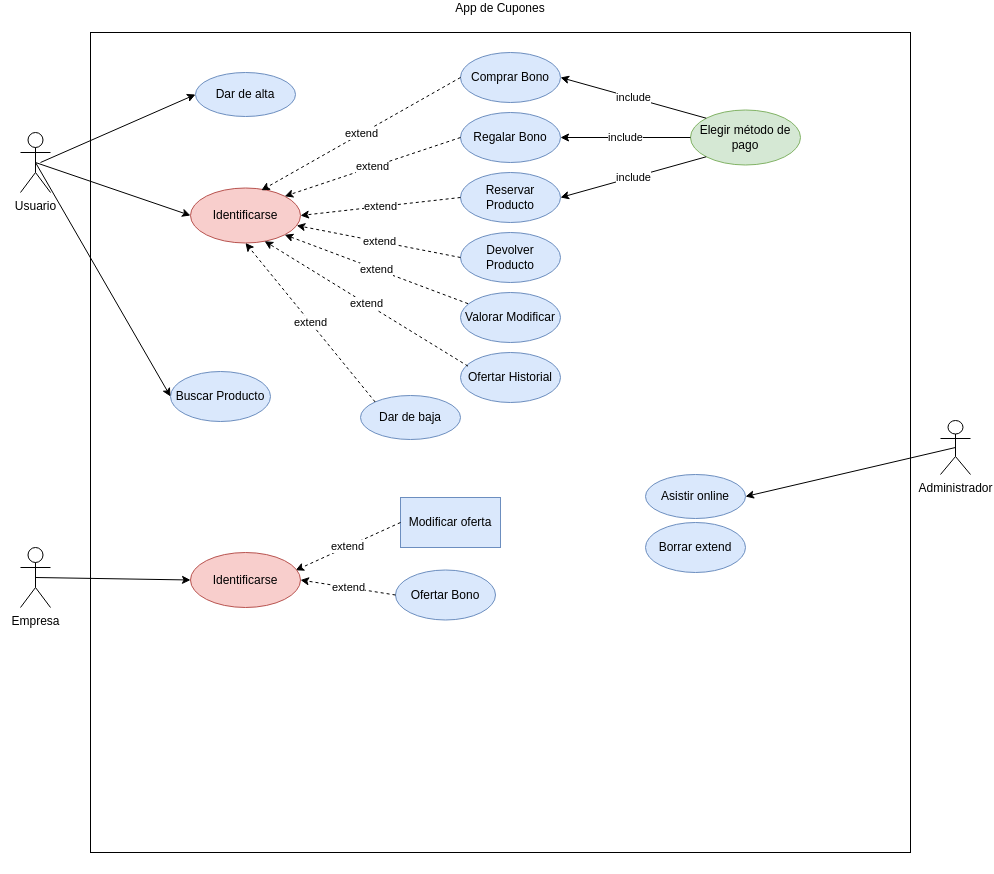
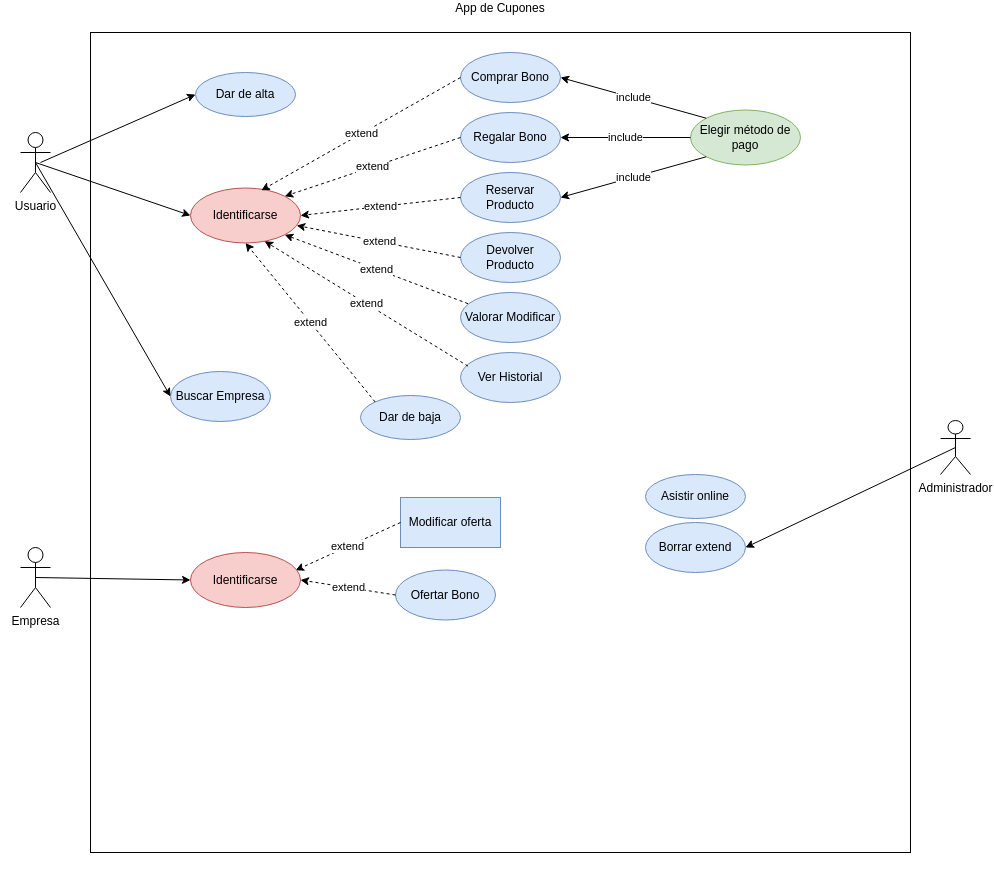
(511, 378) -> (511, 378)
(221, 397) -> (221, 397)
(850, 472) -> none
none -> (852, 497)
